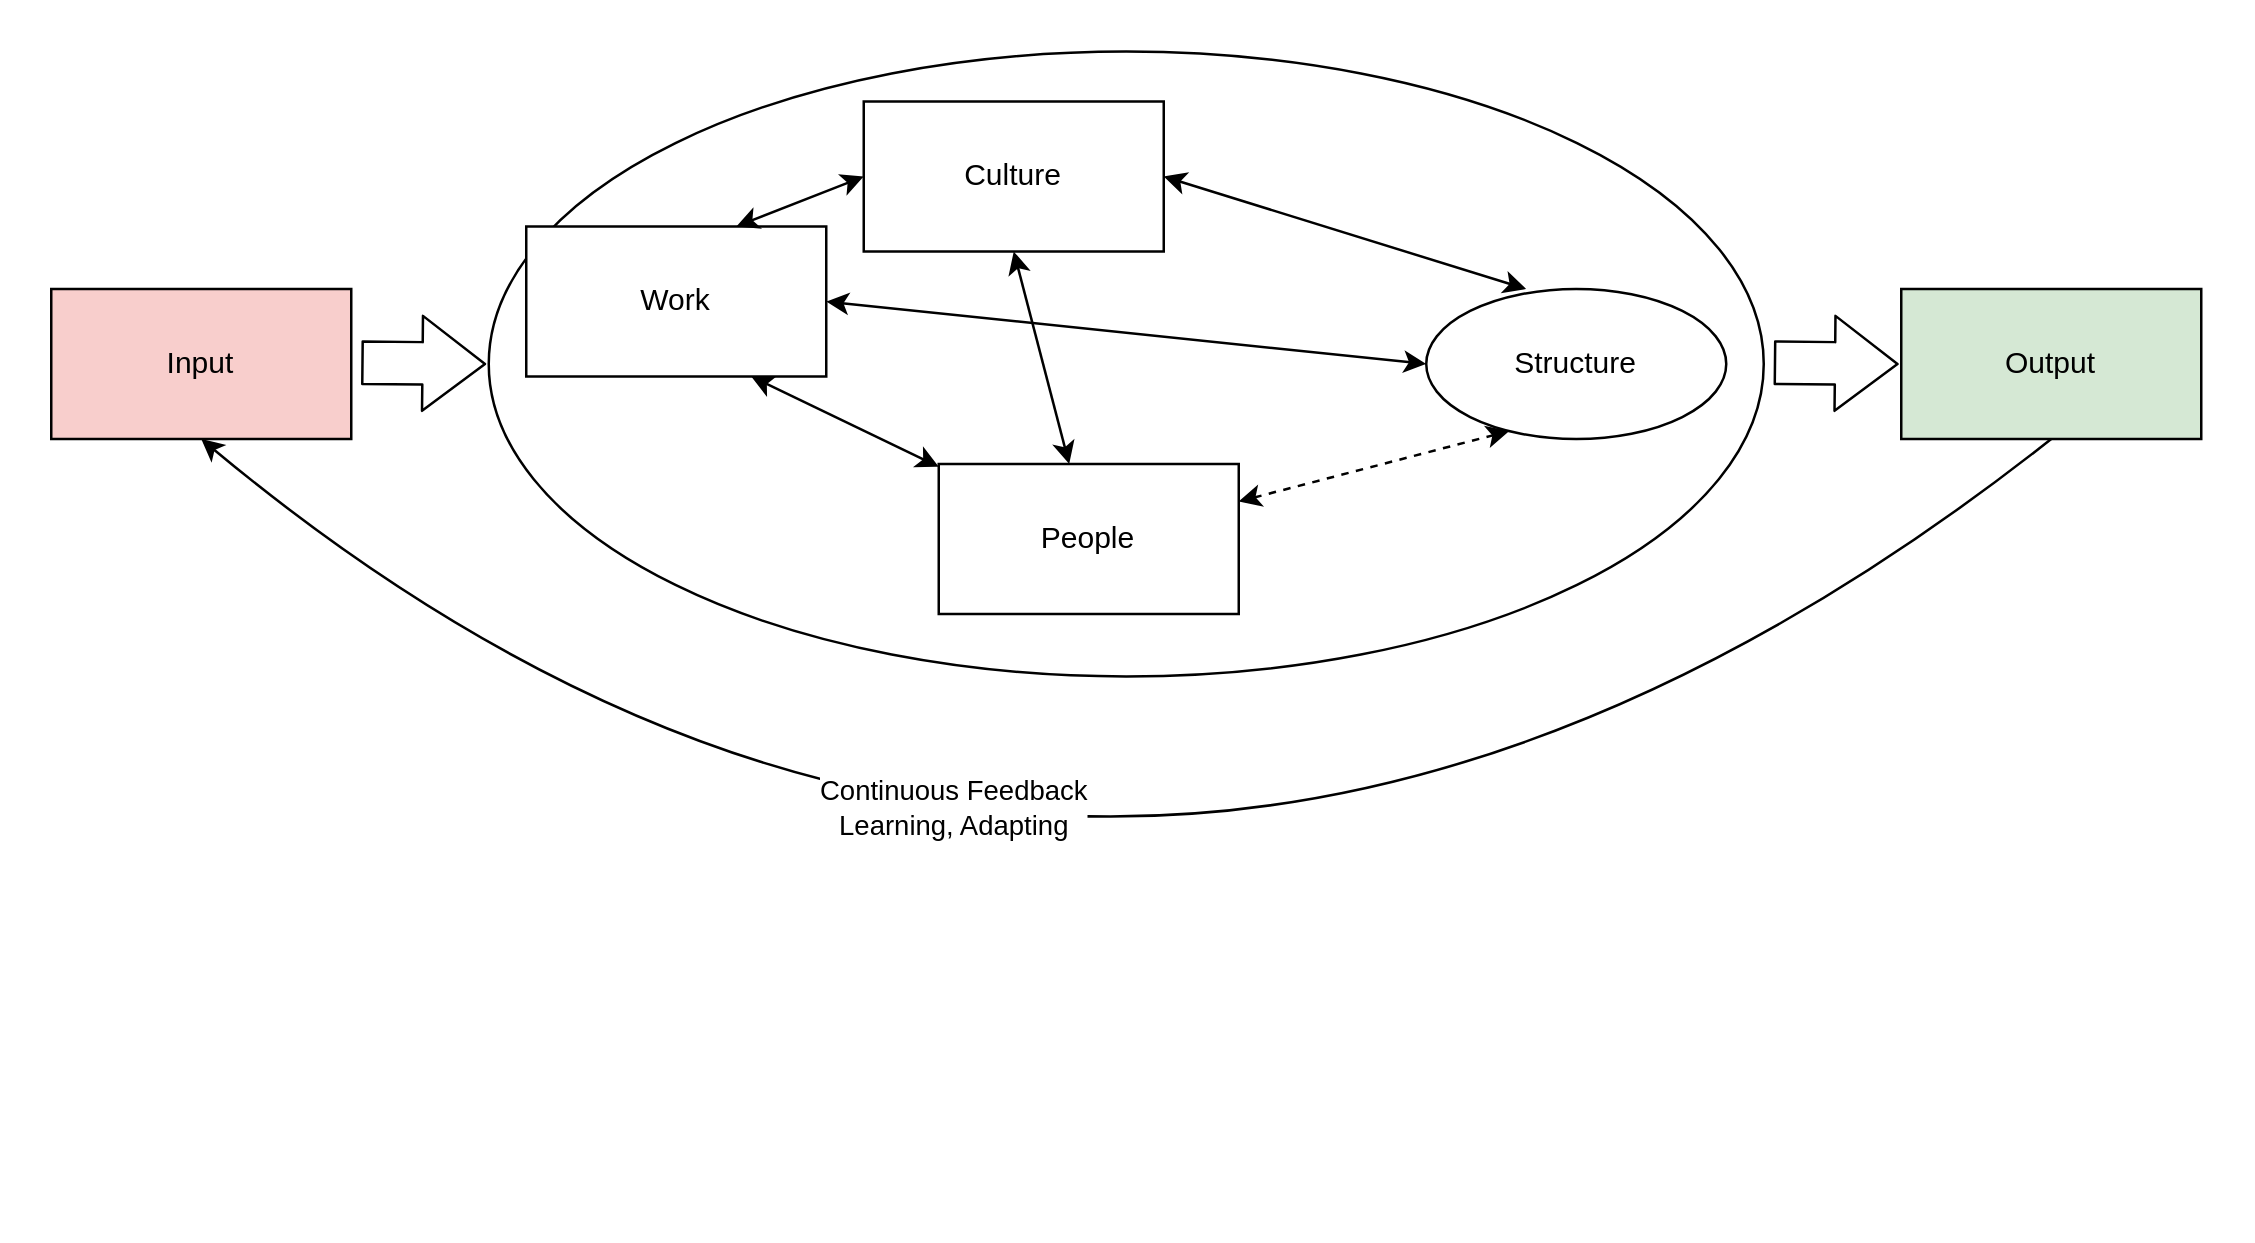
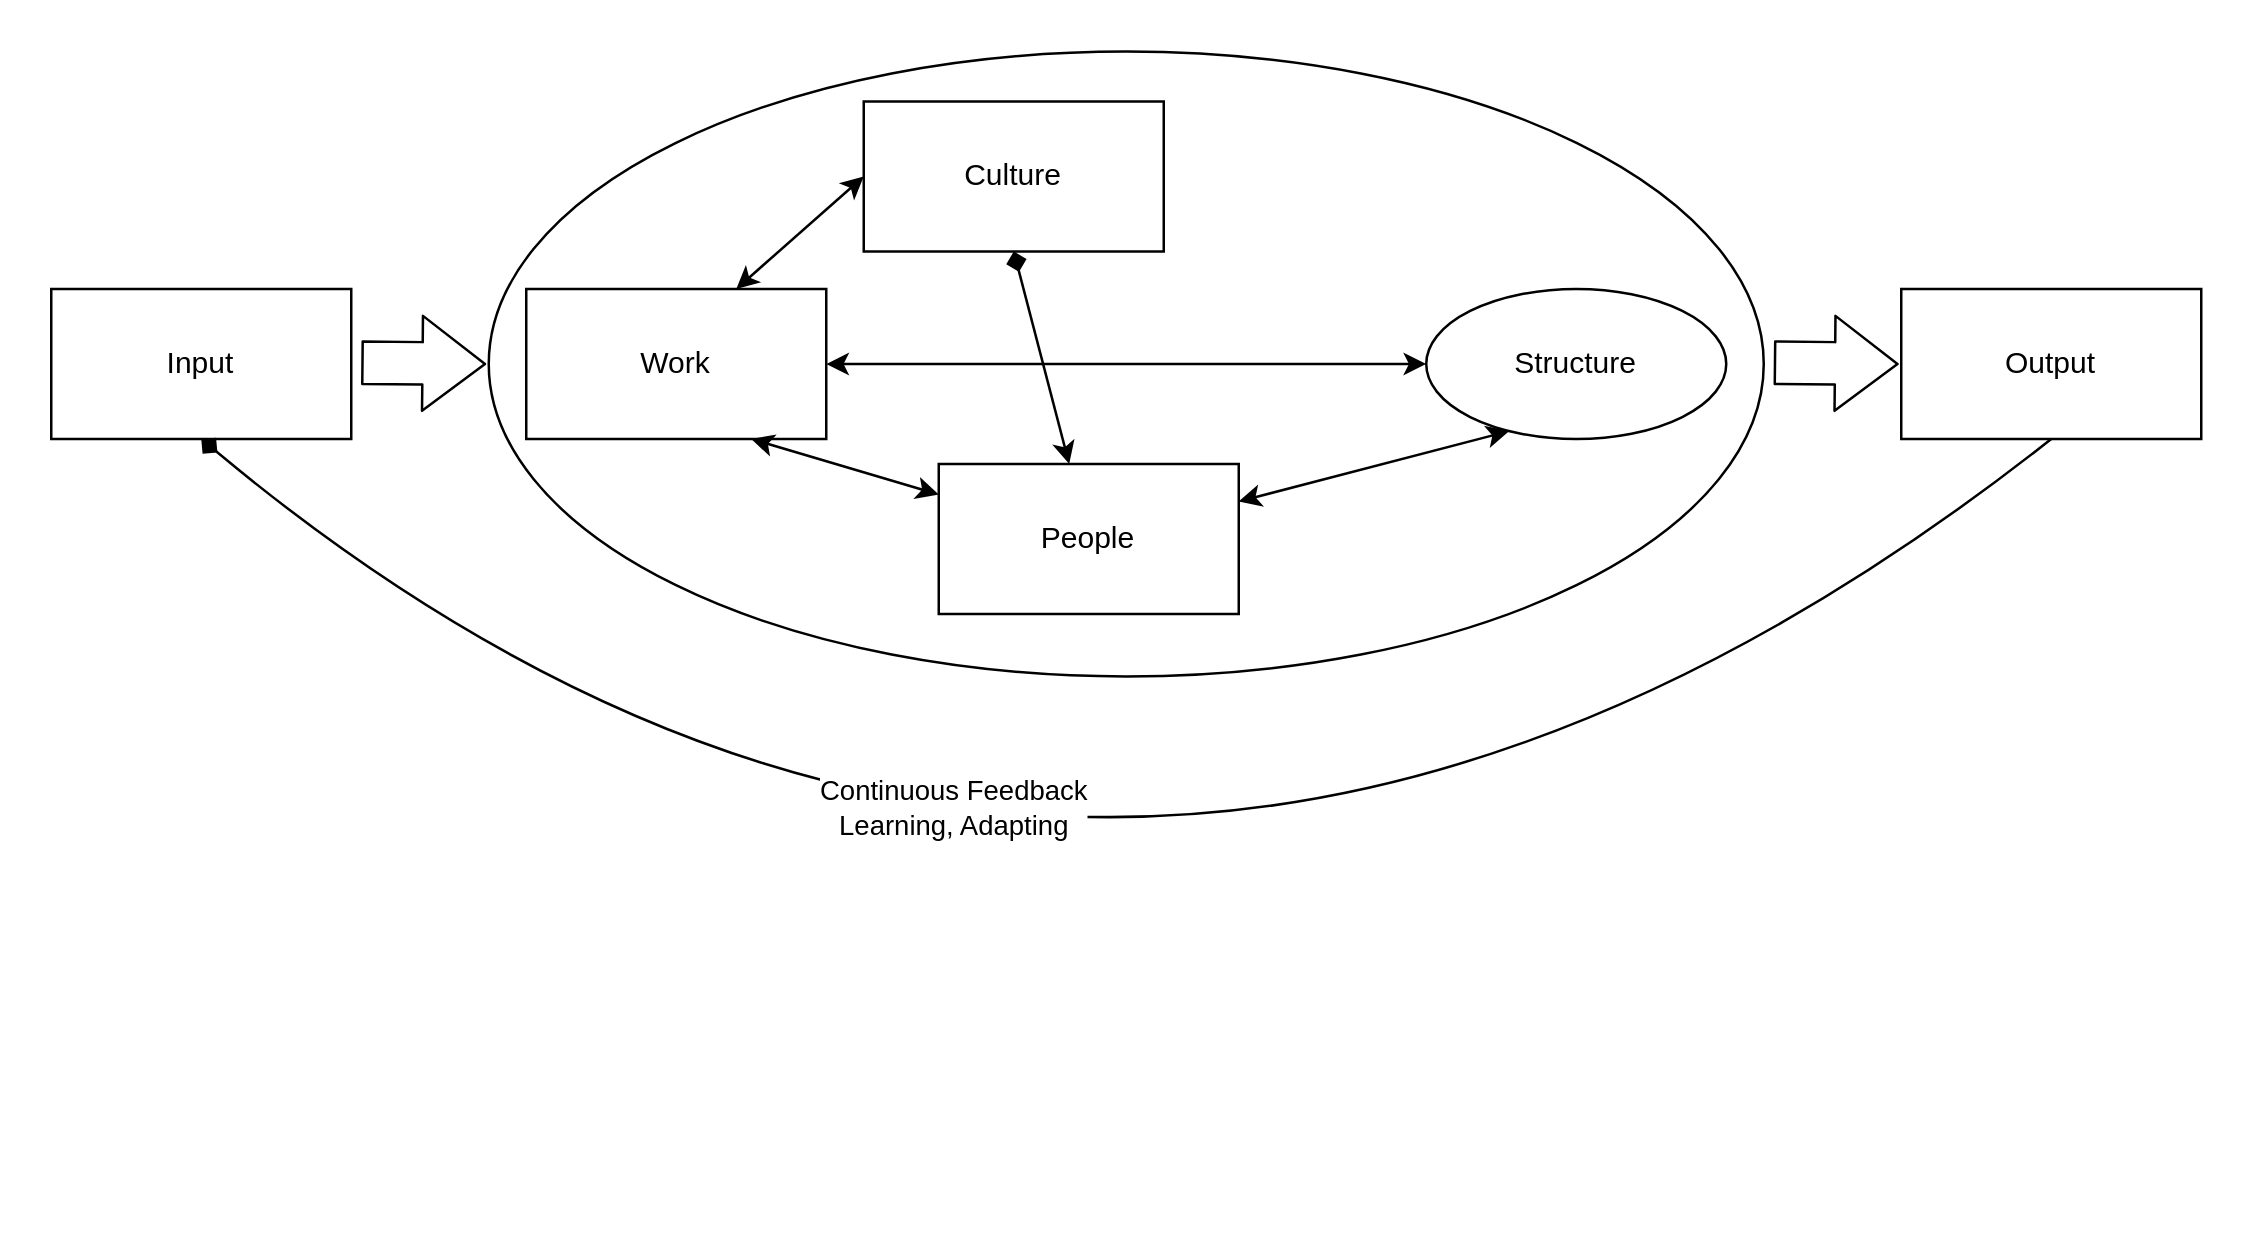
(1345, 233) -> none
(1019, 270) -> (1019, 270)
(676, 301) -> (676, 364)
(201, 364) -> (201, 364)
(2051, 364) -> (2051, 364)
(216, 451) -> (216, 451)
(1375, 466) -> (1375, 466)
